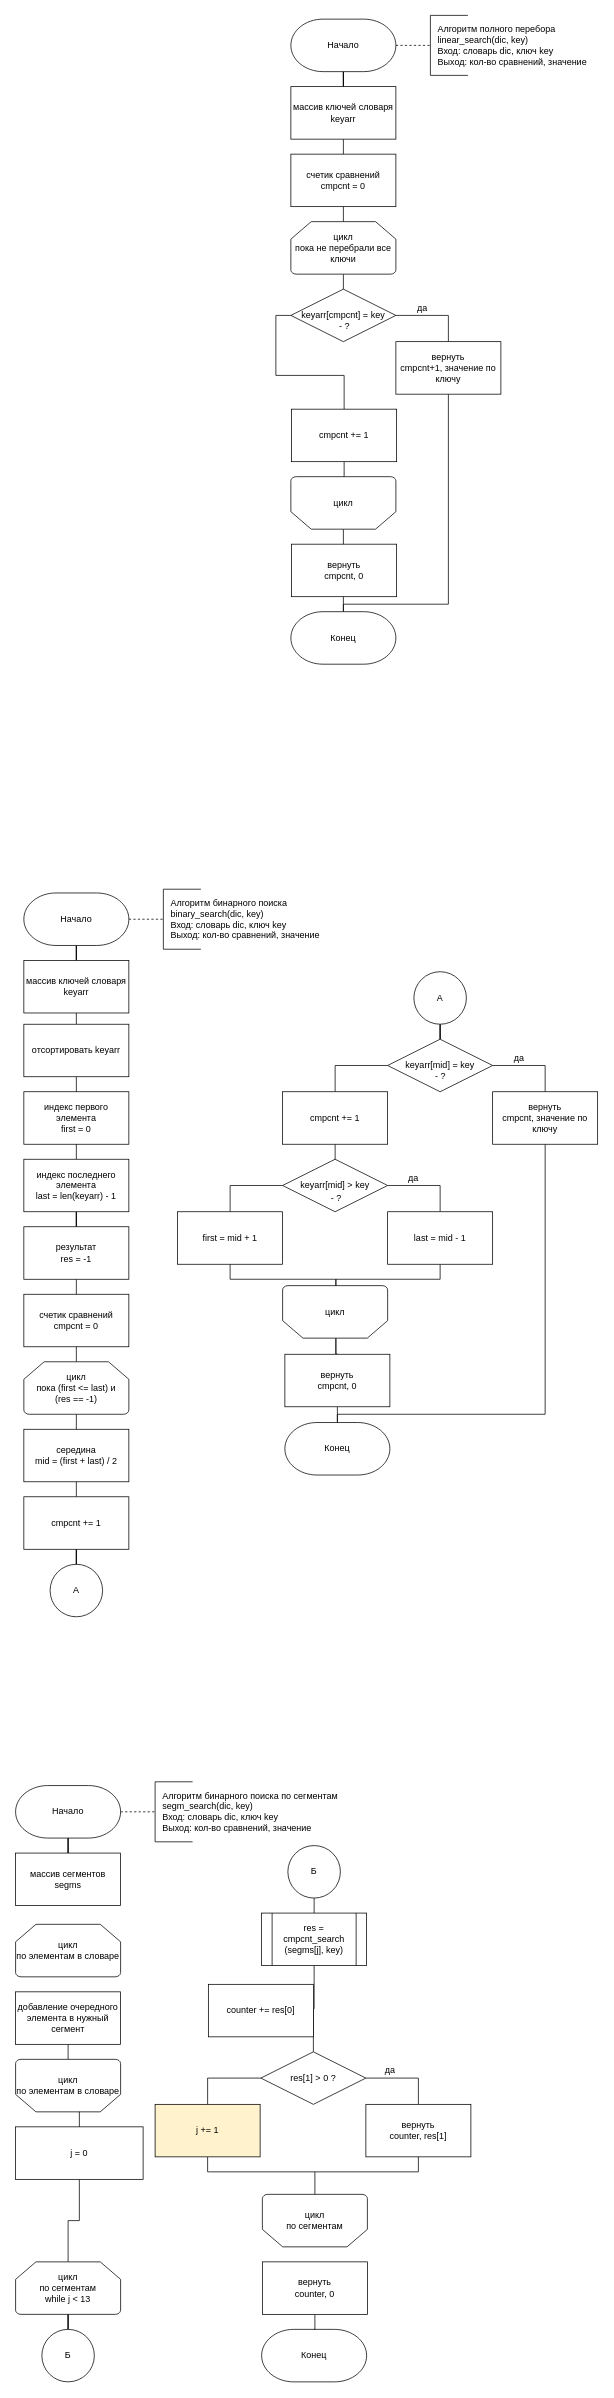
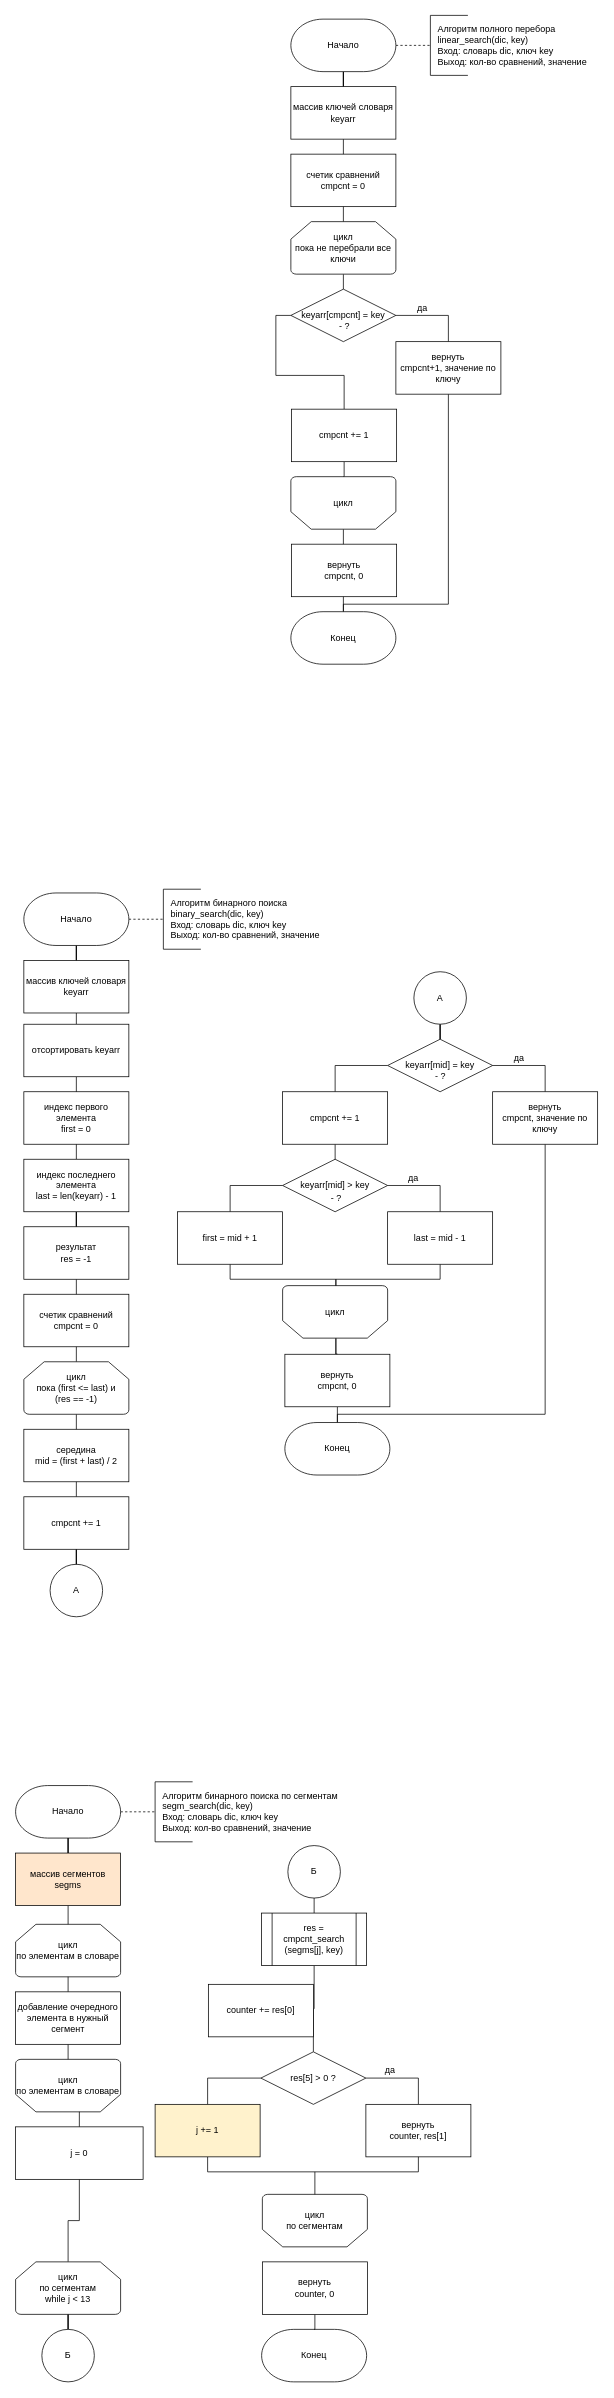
(68, 1879) -> (68, 1879)
none -> (68, 1915)
(313, 2078) -> (313, 2078)
